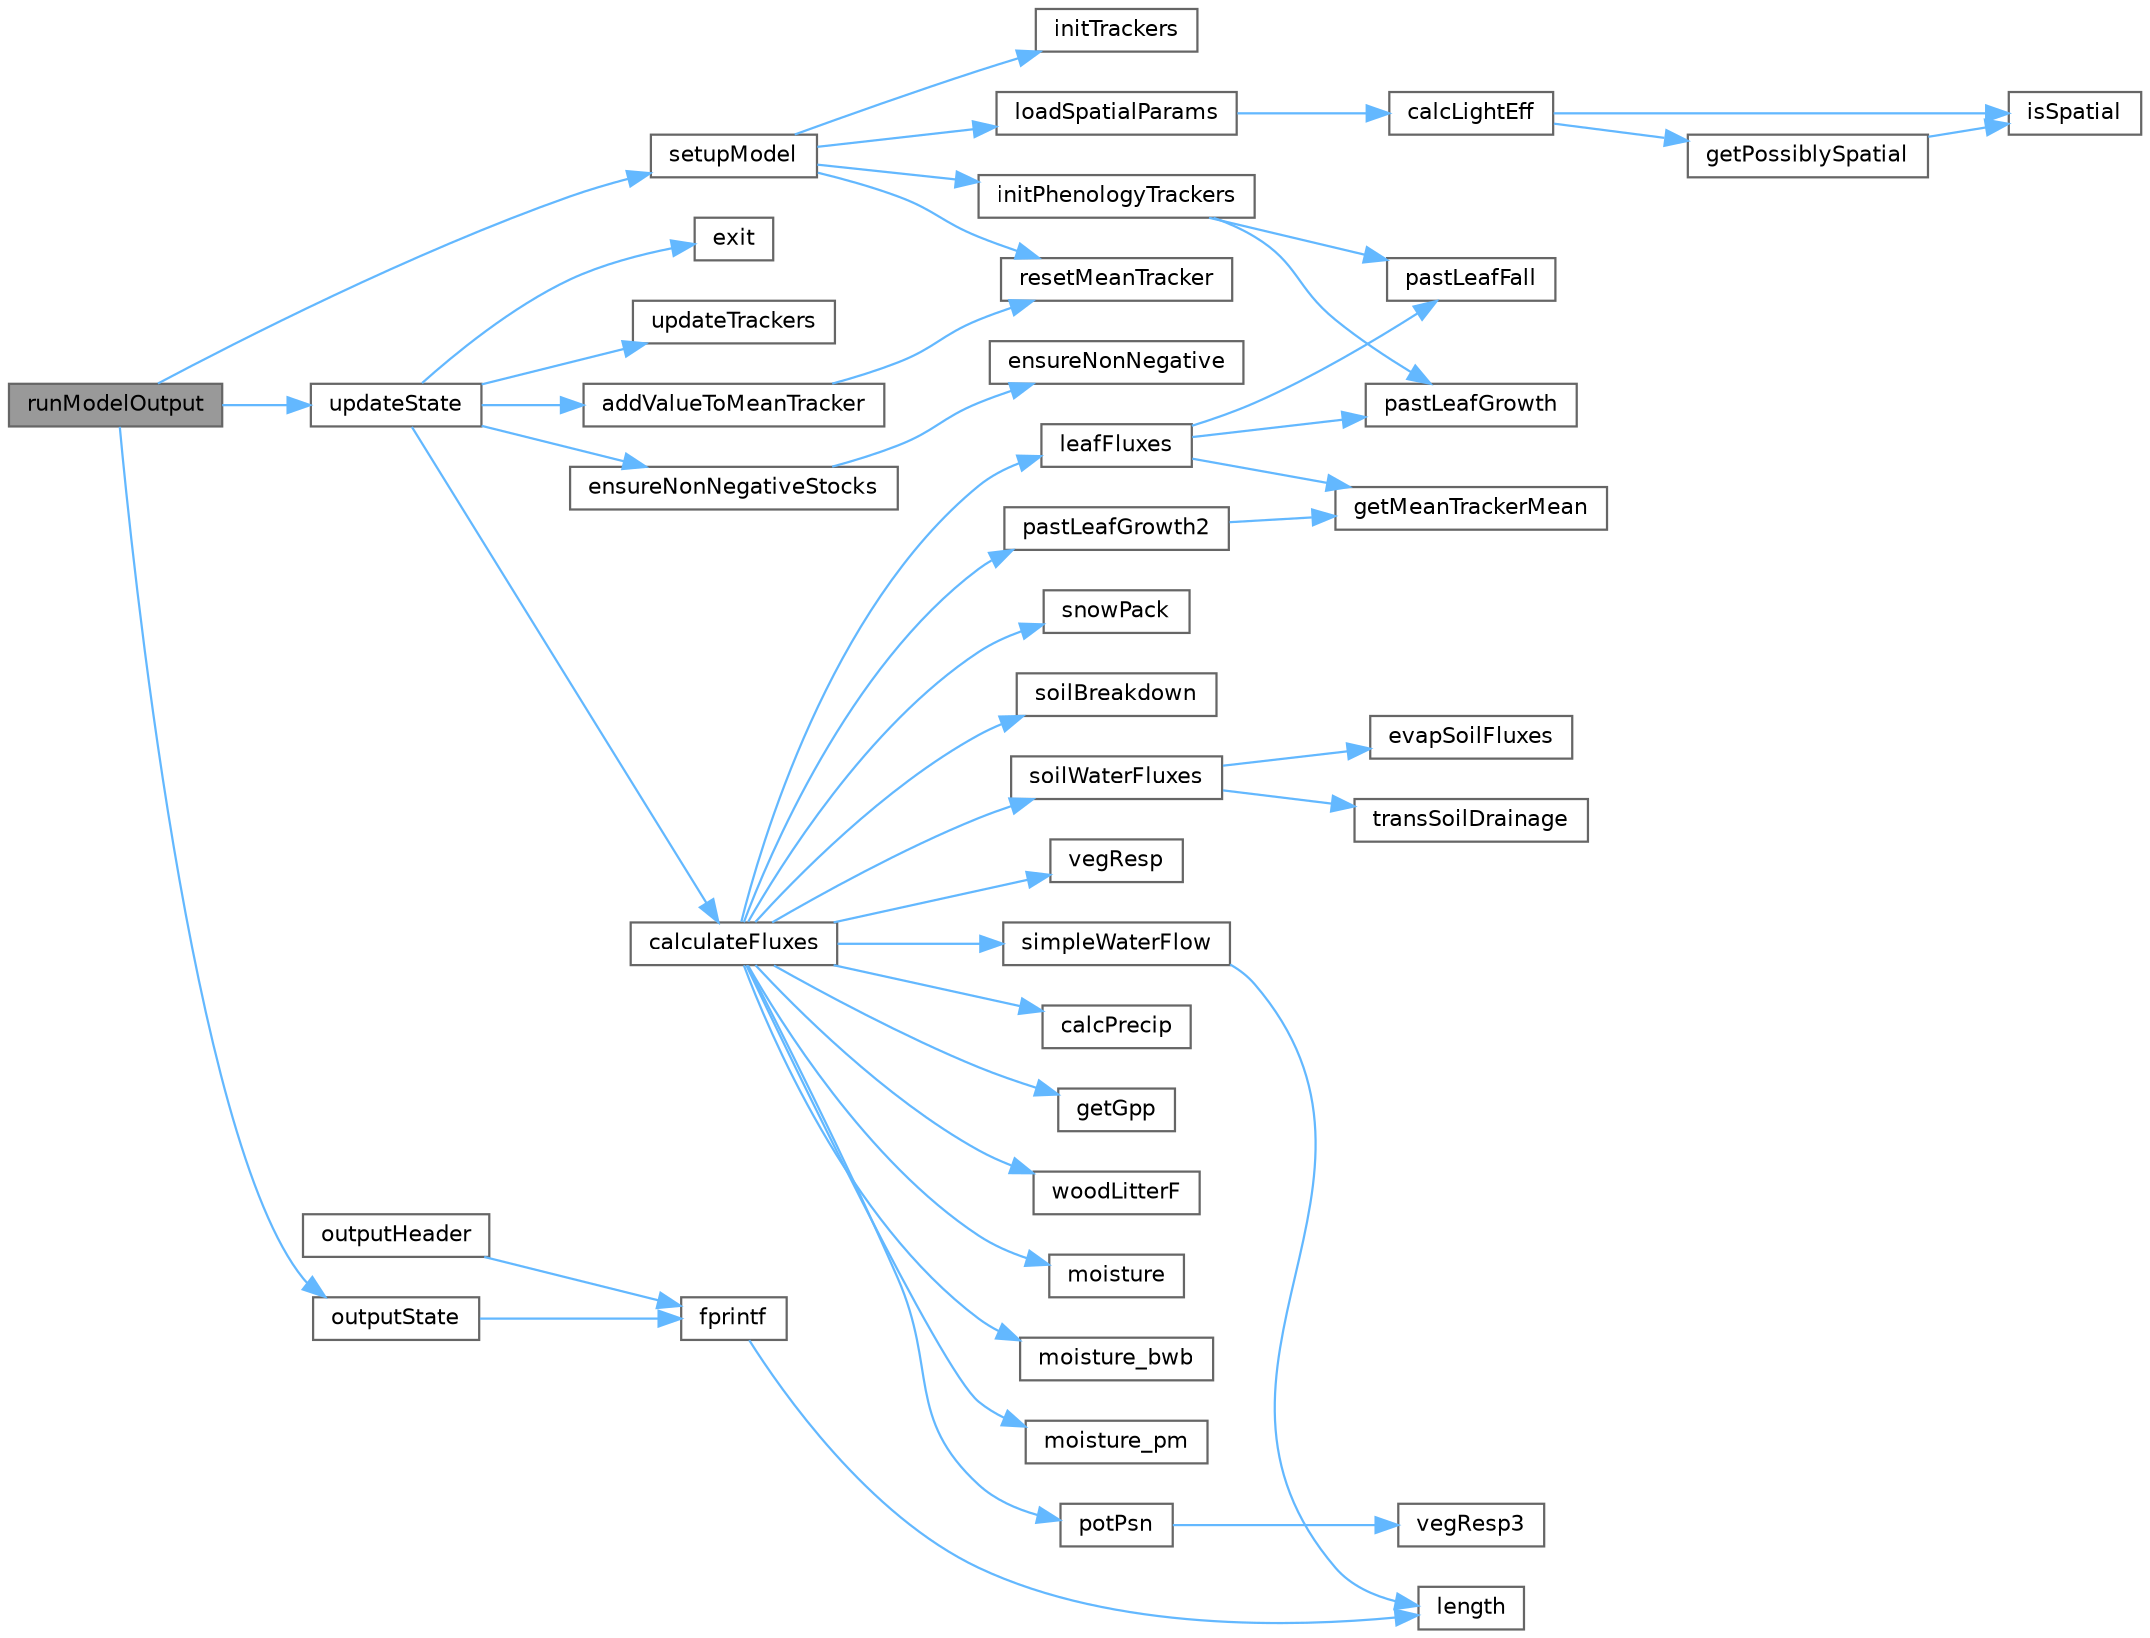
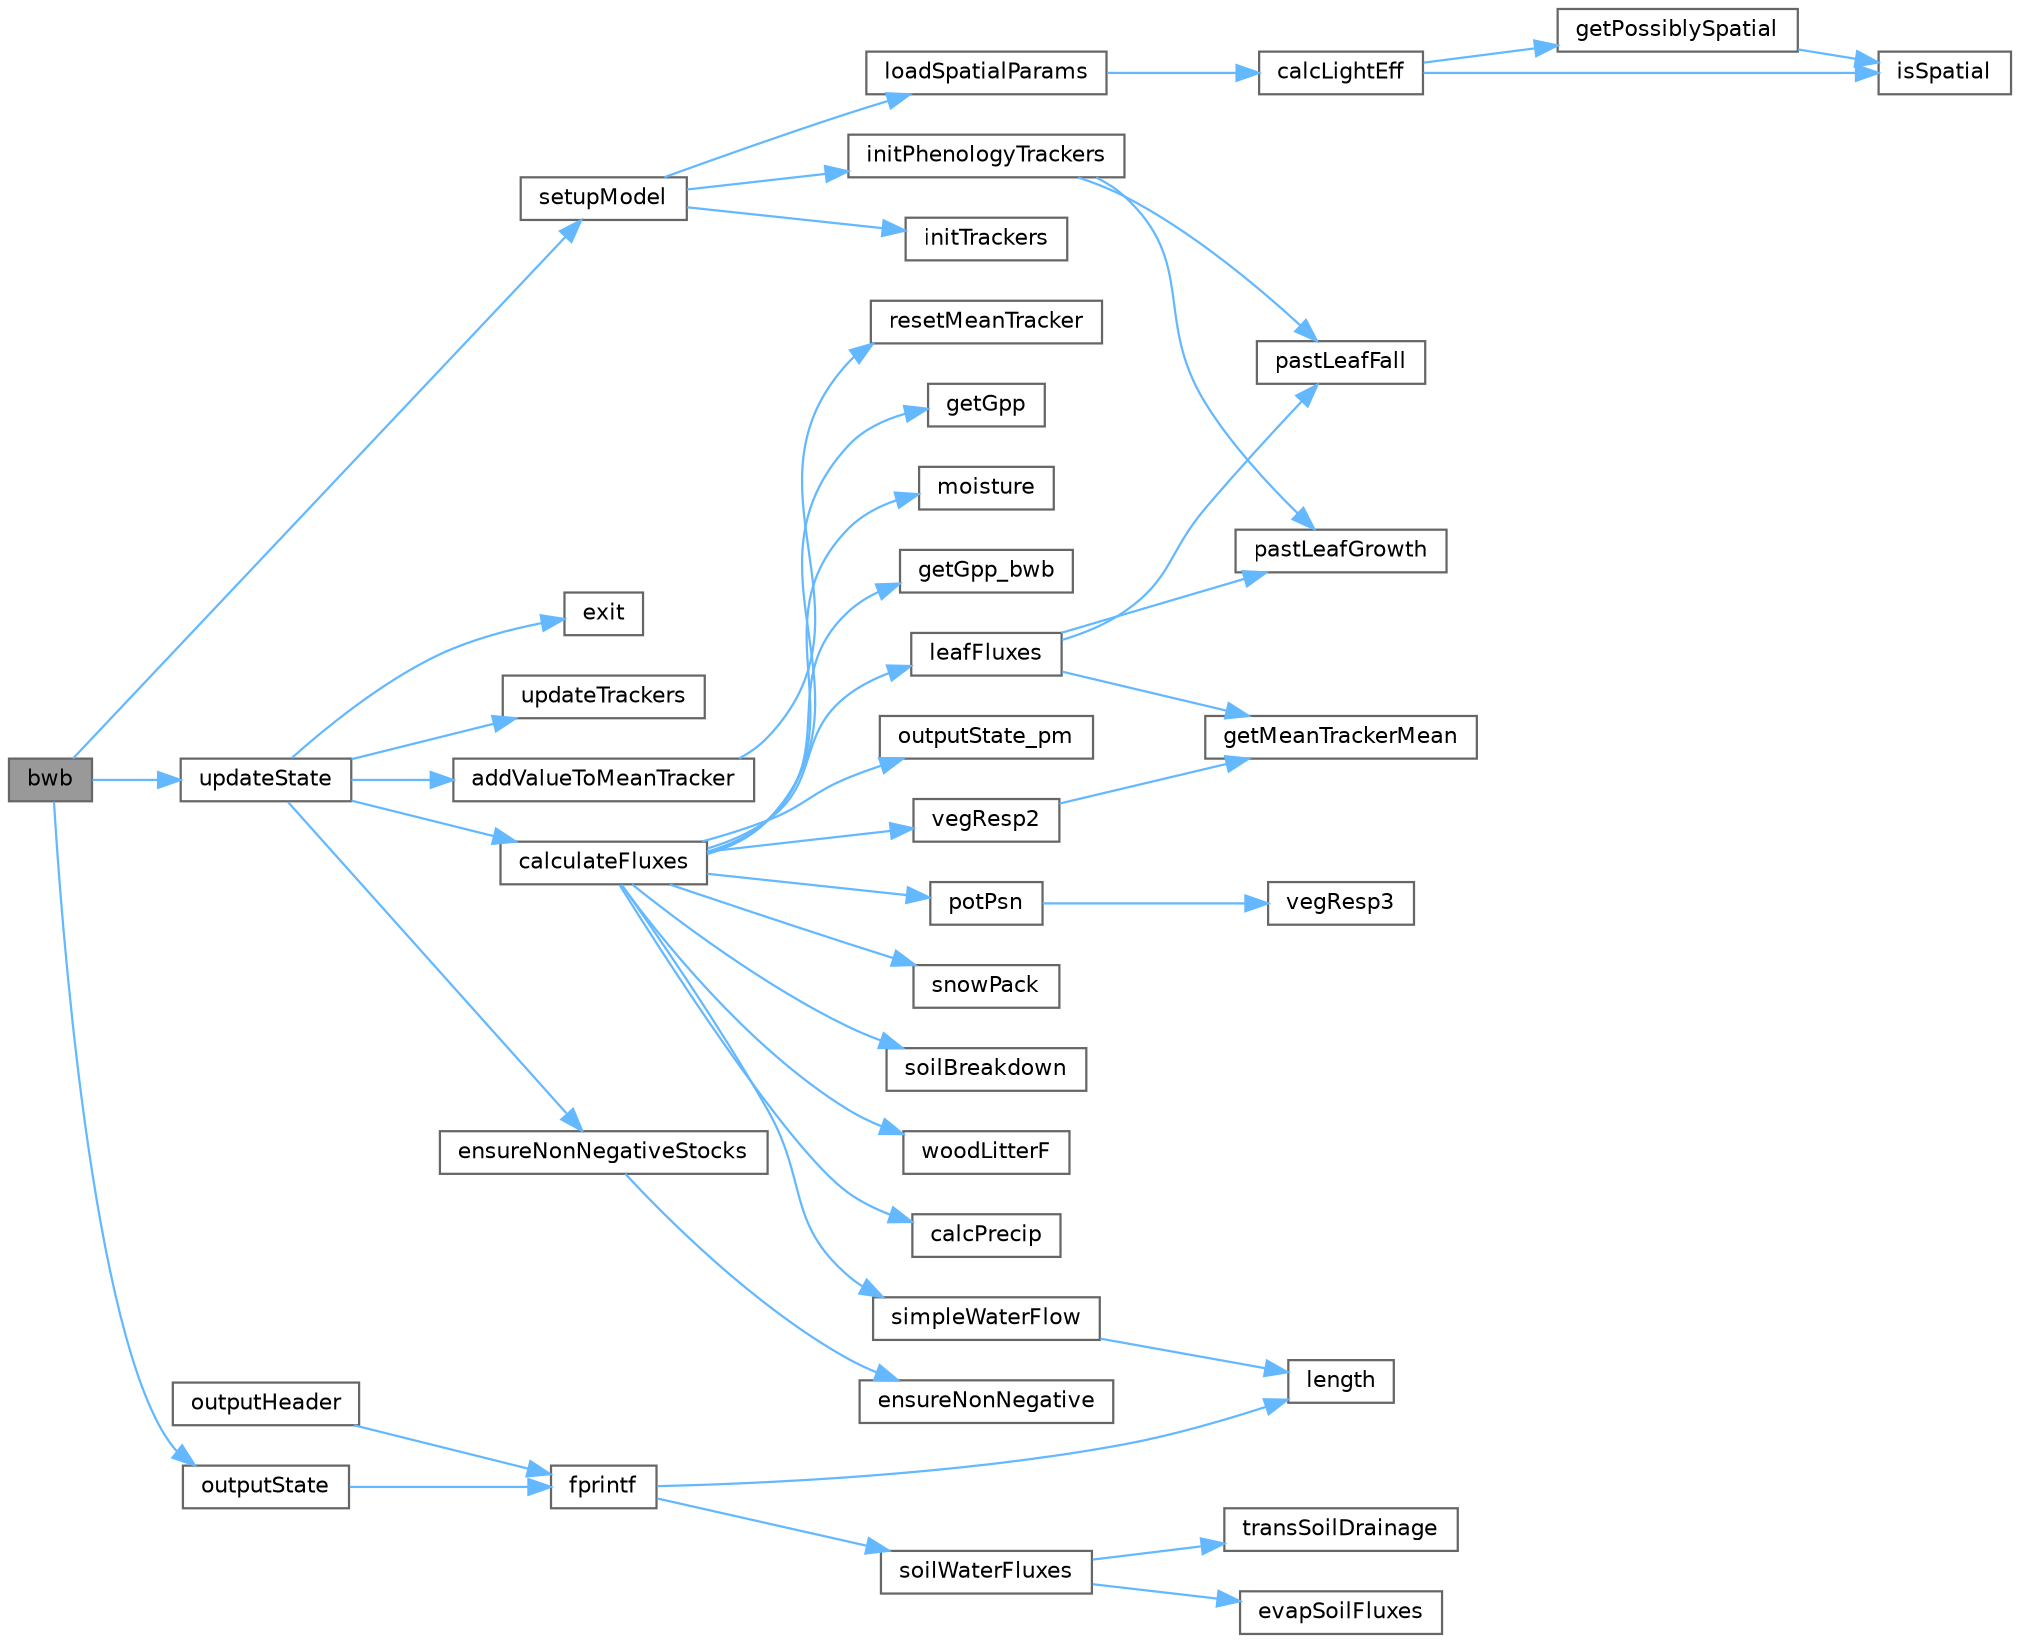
(920, 206) -> none
(116, 405) -> (50, 780)
(1117, 529) -> (986, 820)
(889, 859) -> (762, 1522)
(1117, 861) -> none
(1117, 1359) -> (986, 571)
(1117, 1442) -> (986, 737)
